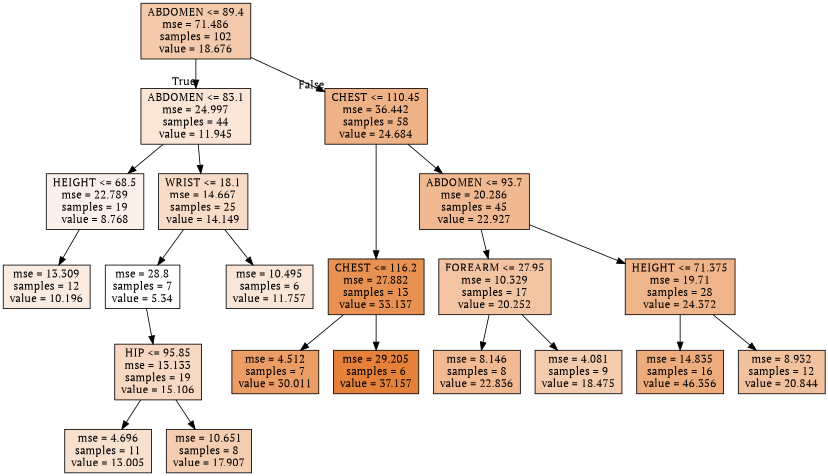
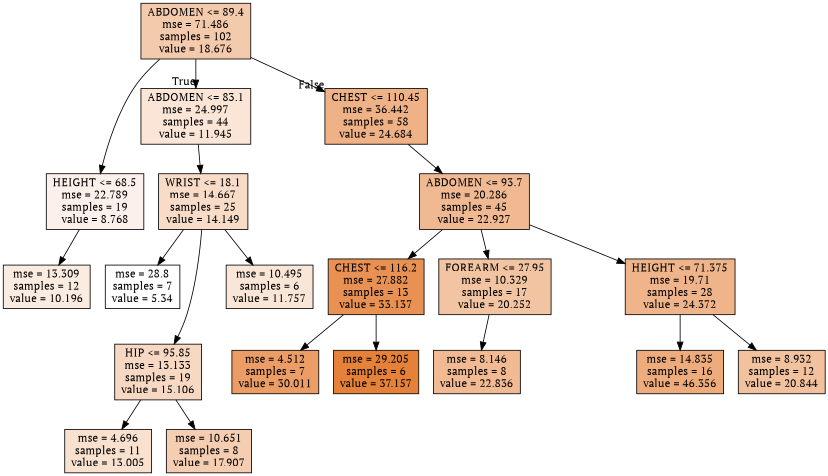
(149, 156) -> (123, 108)
(376, 197) -> (429, 241)
(149, 322) -> (194, 284)
(579, 372) -> none
